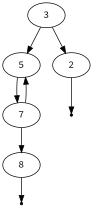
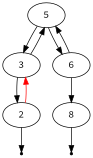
none -> (31, 36)
none -> (26, 94)
(21, 115) -> (71, 65)
